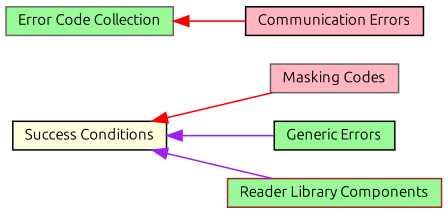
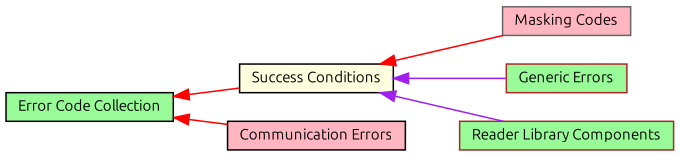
(90, 21) -> (90, 107)
none -> (214, 91)
(335, 136) -> (567, 78)
